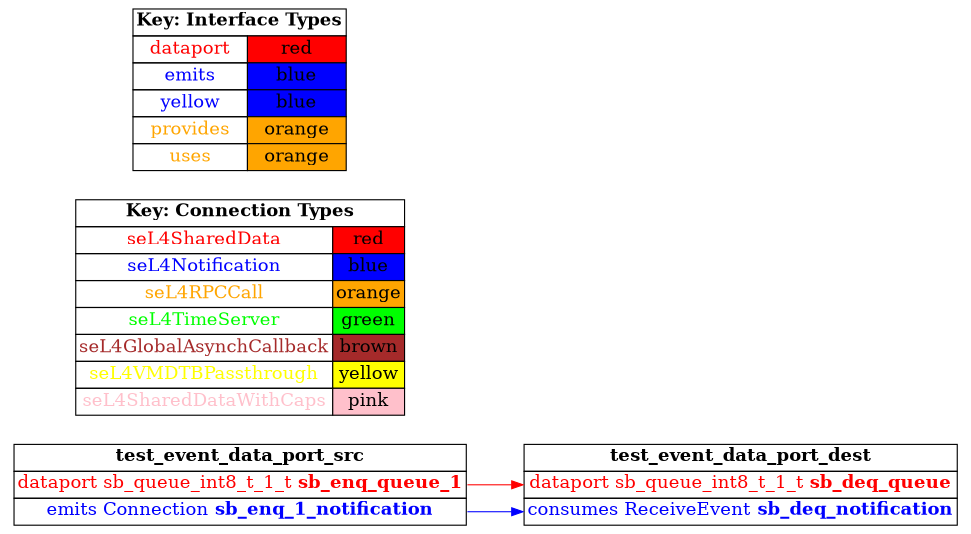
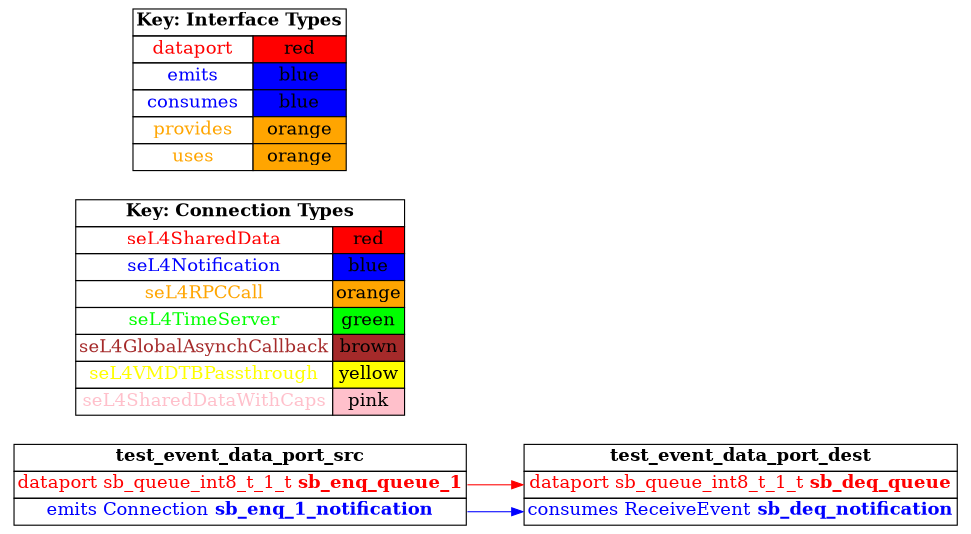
(190, 102) -> (193, 102)
